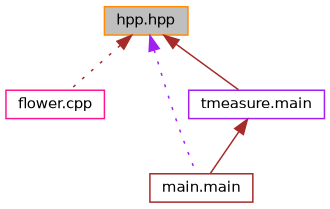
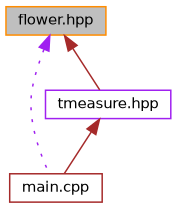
(146, 21) -> (56, 21)
(55, 104) -> none
(257, 104) -> (108, 104)
(201, 188) -> (56, 188)
